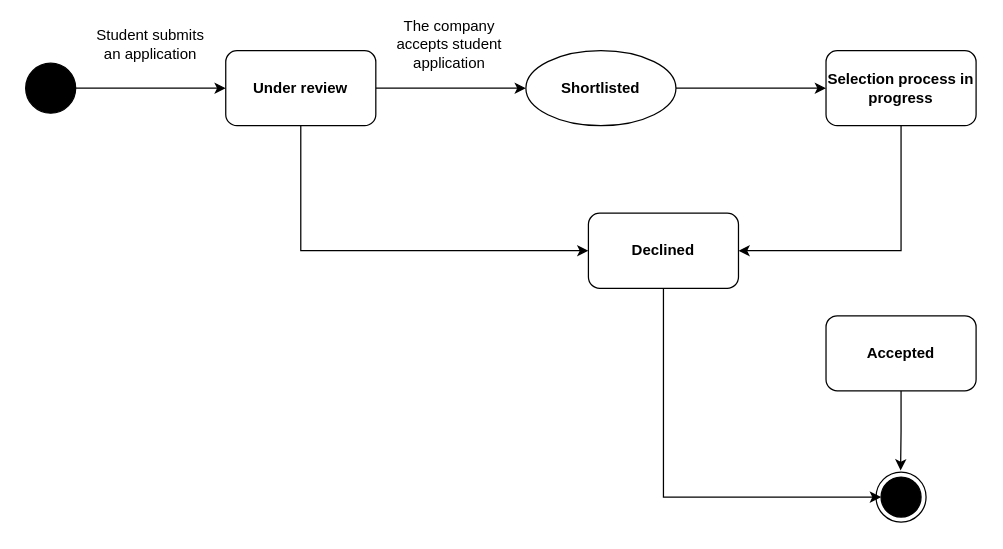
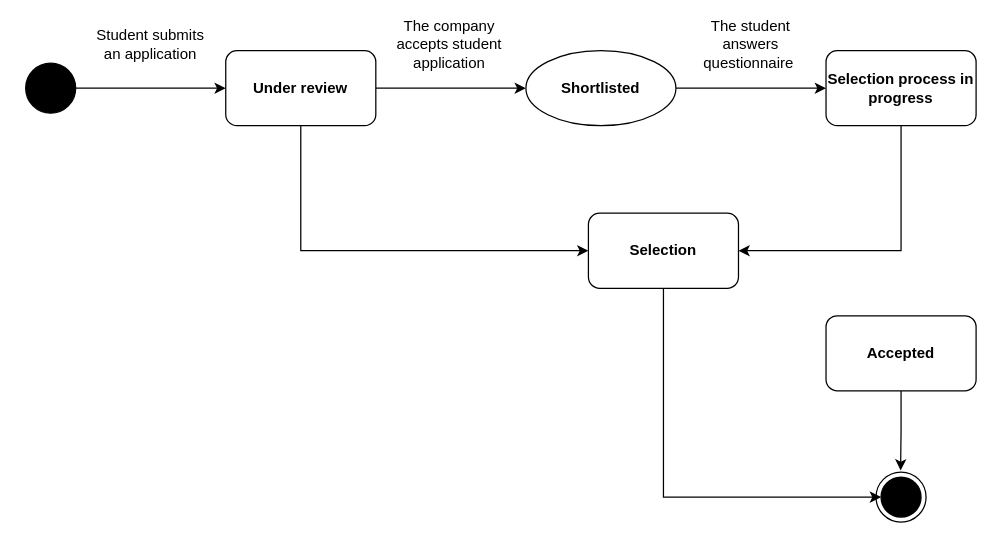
none -> (751, 44)
(663, 251) -> (663, 251)
